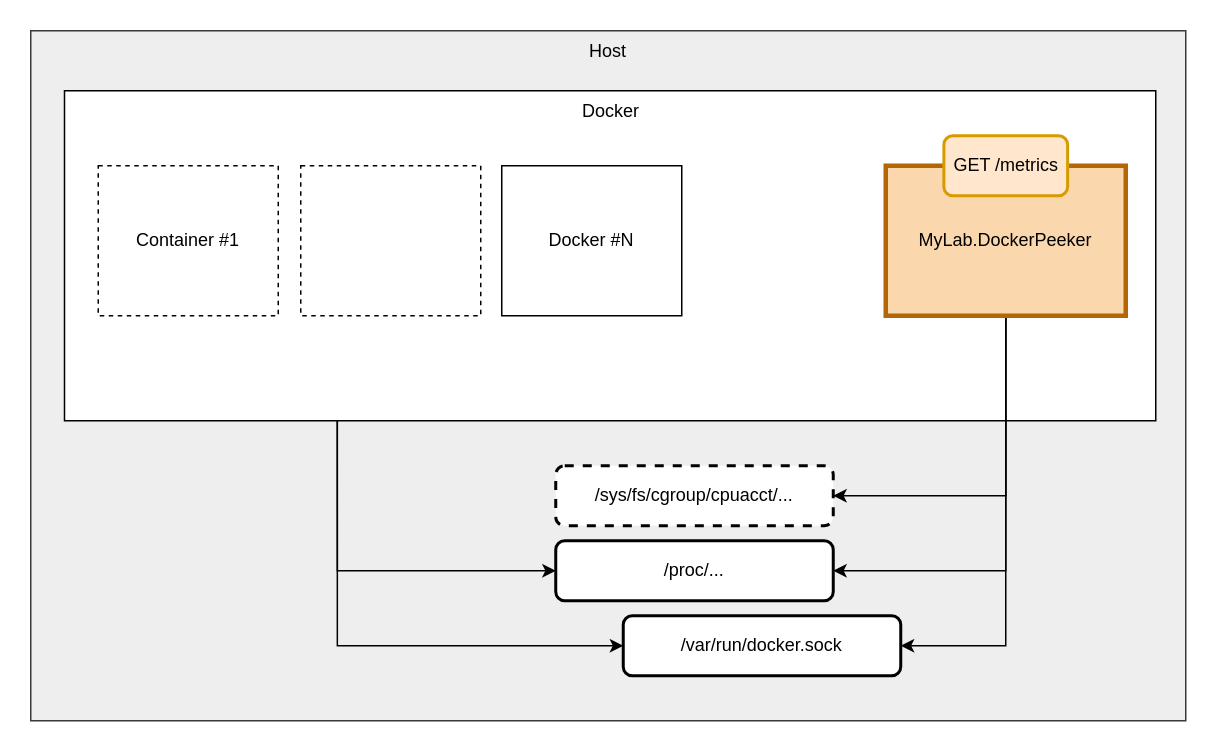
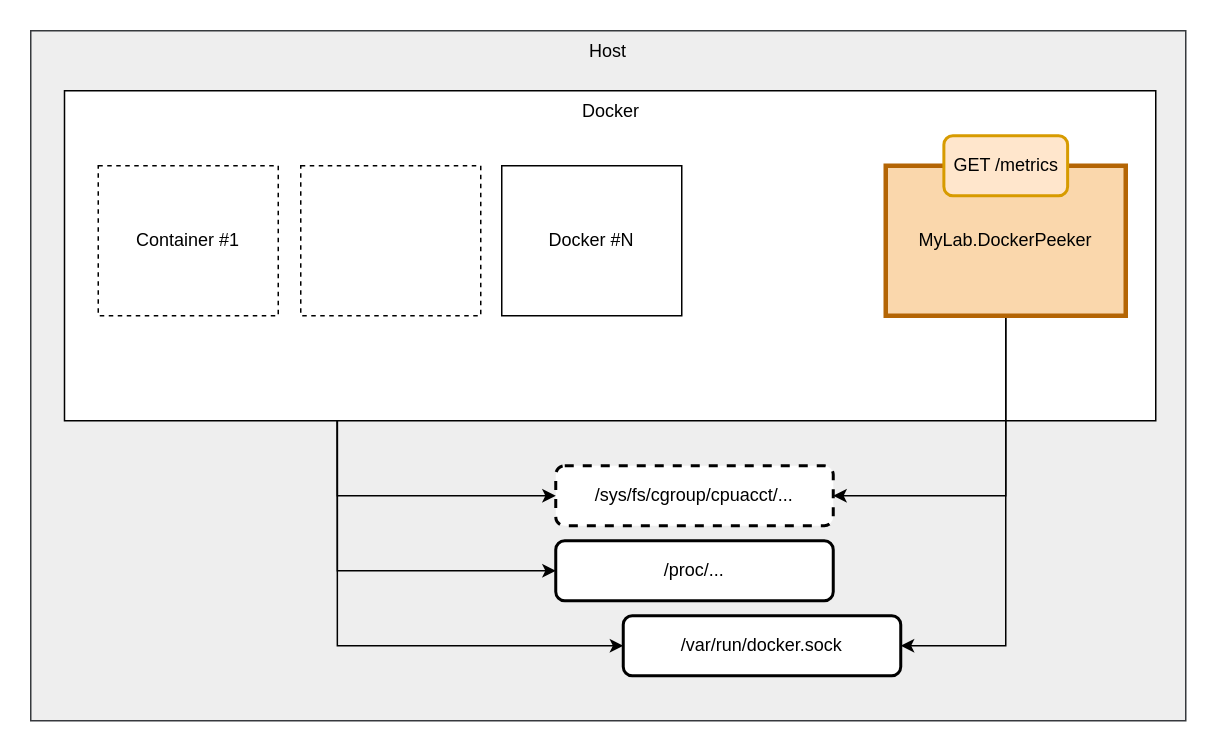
none -> (443, 496)
(923, 571) -> none
